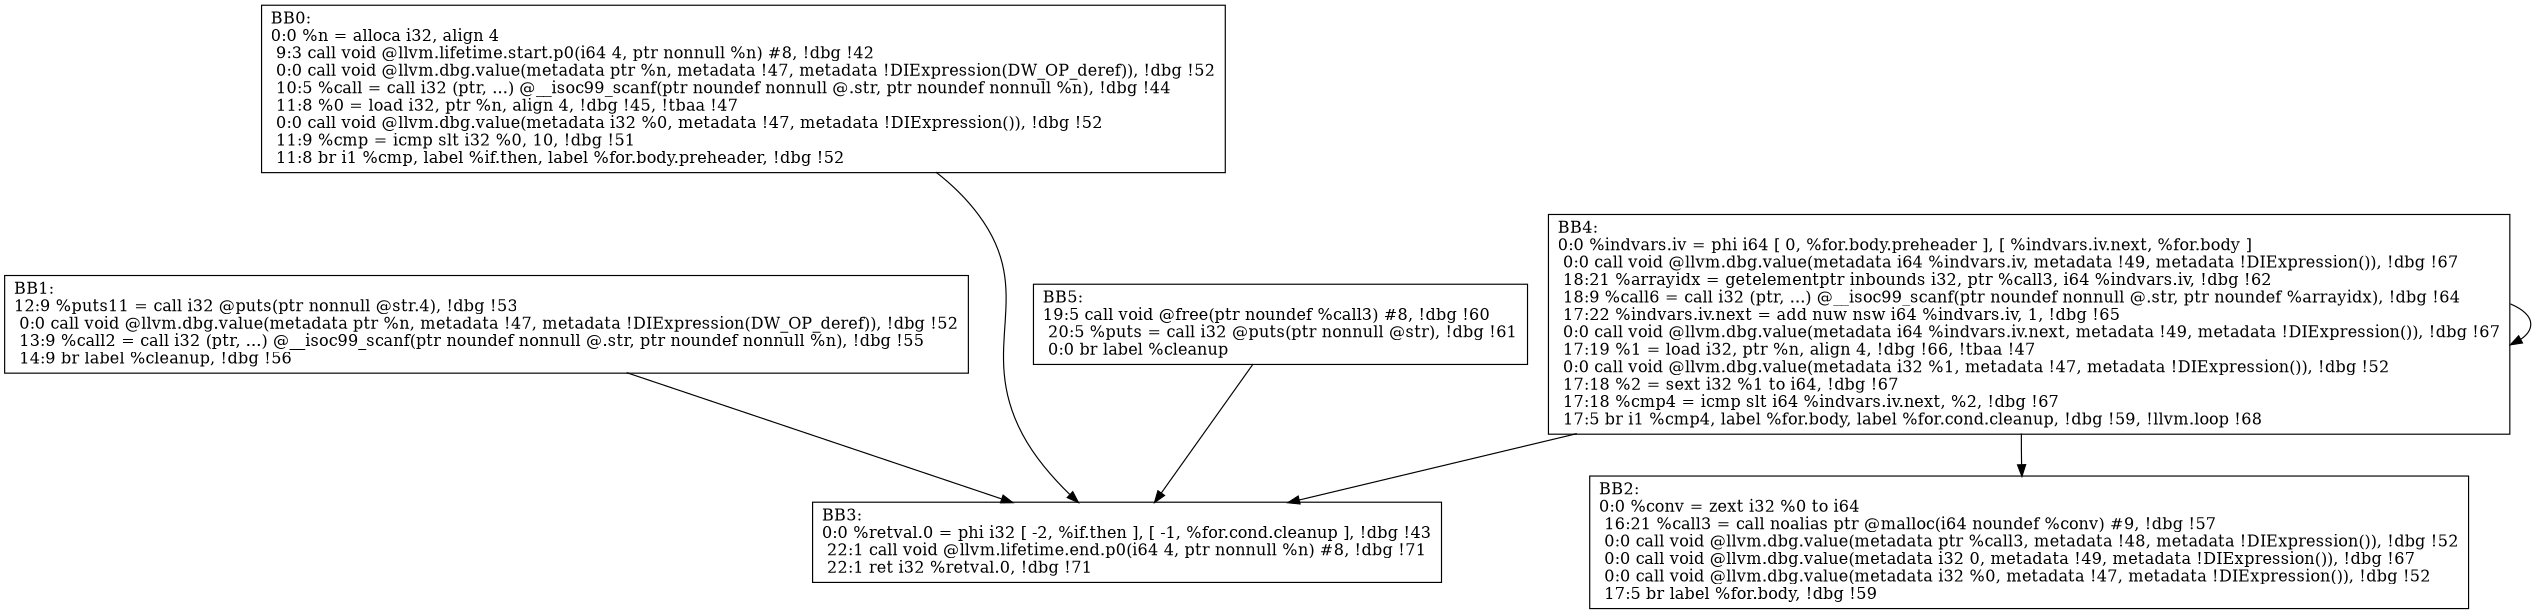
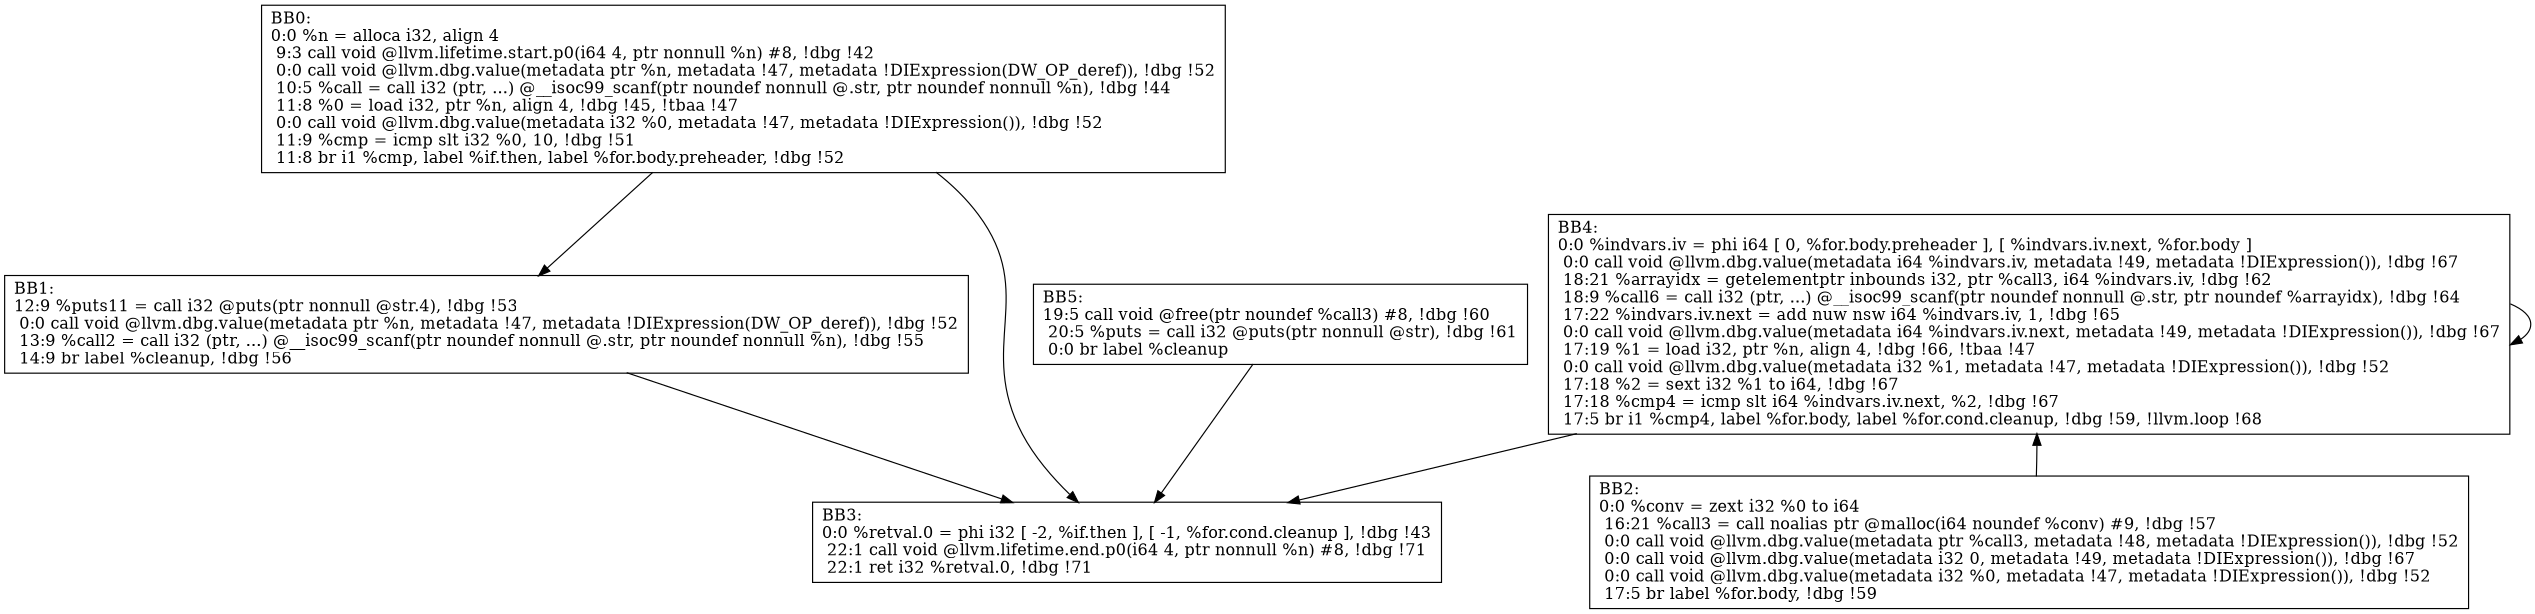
none -> (600, 220)
(2021, 449) -> (2037, 461)
